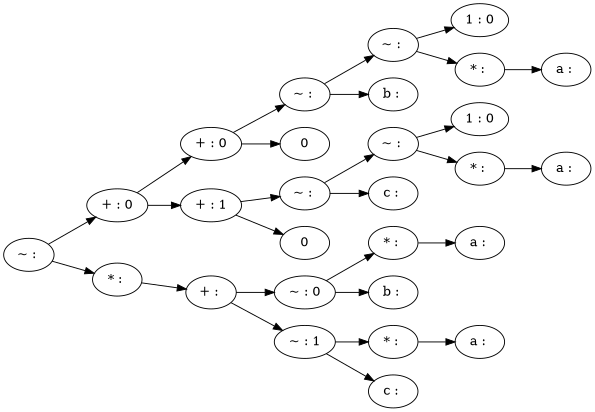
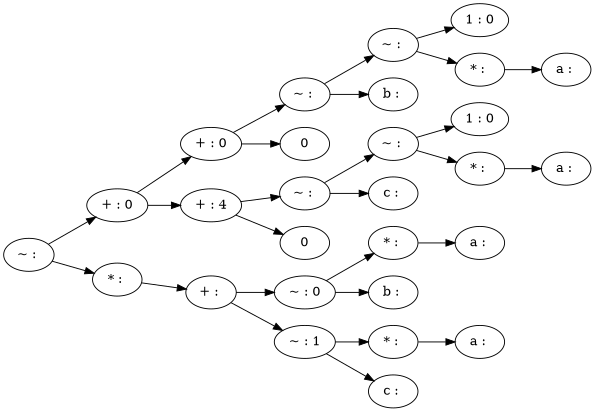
(211, 205) -> (211, 205)
